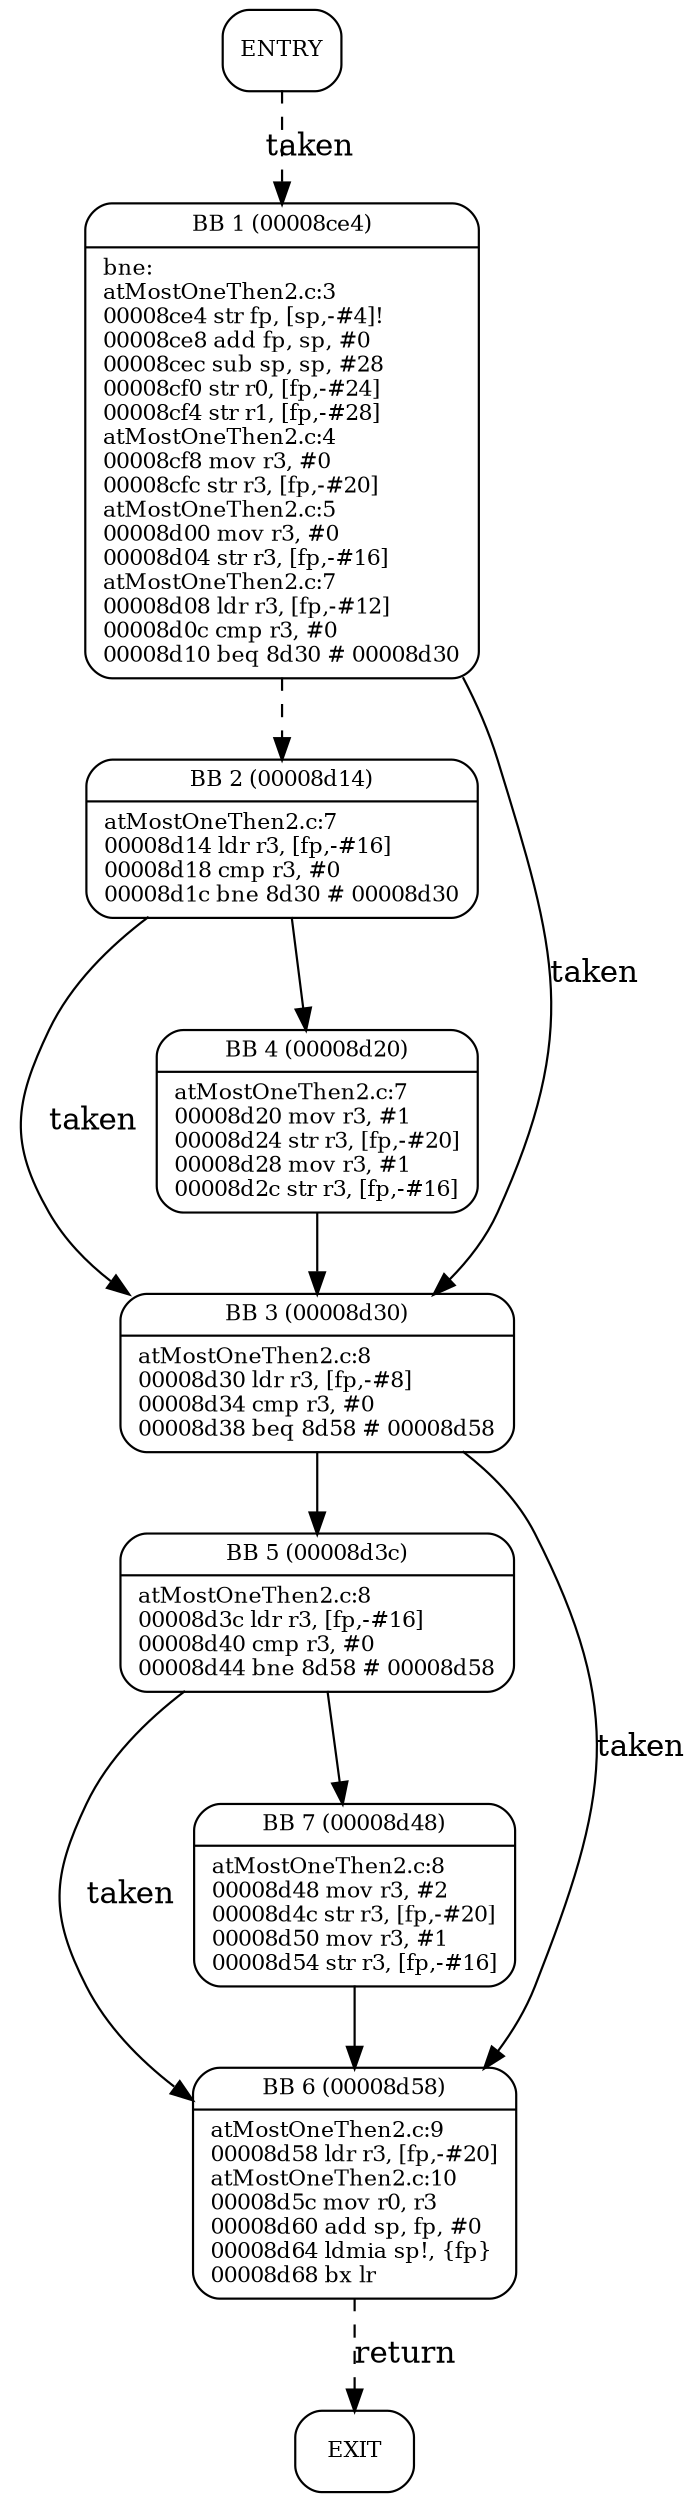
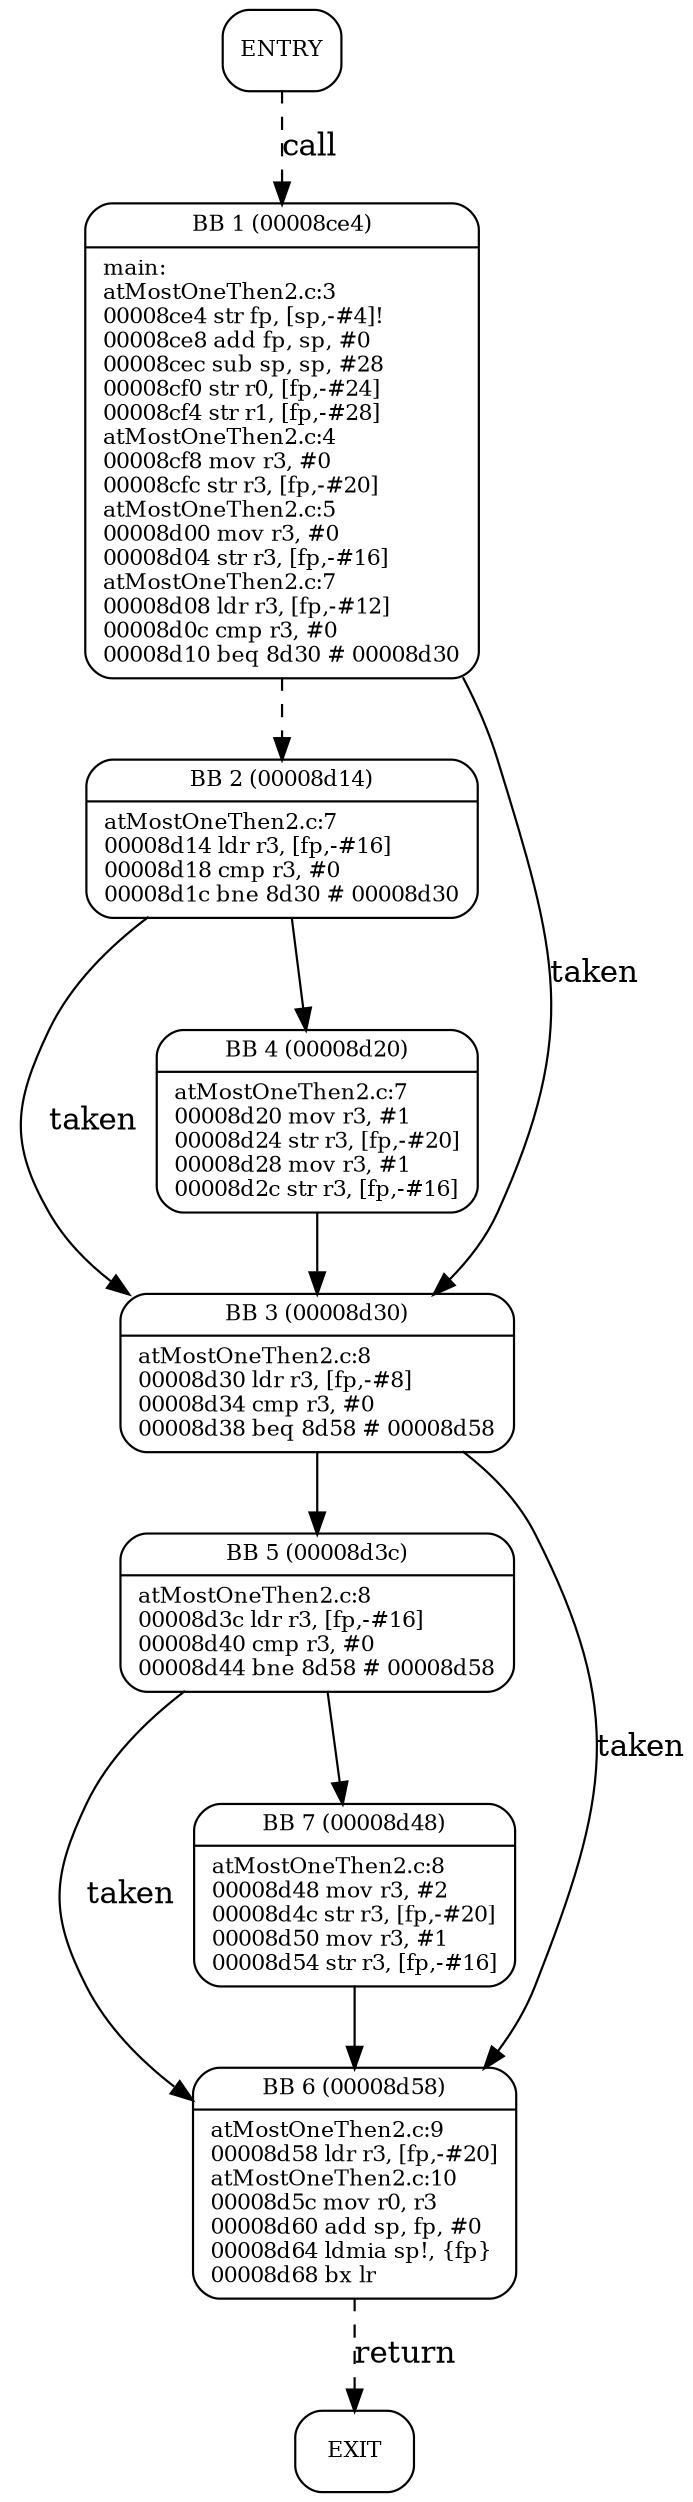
(310, 147) -> (310, 147)
(128, 268) -> (135, 268)
